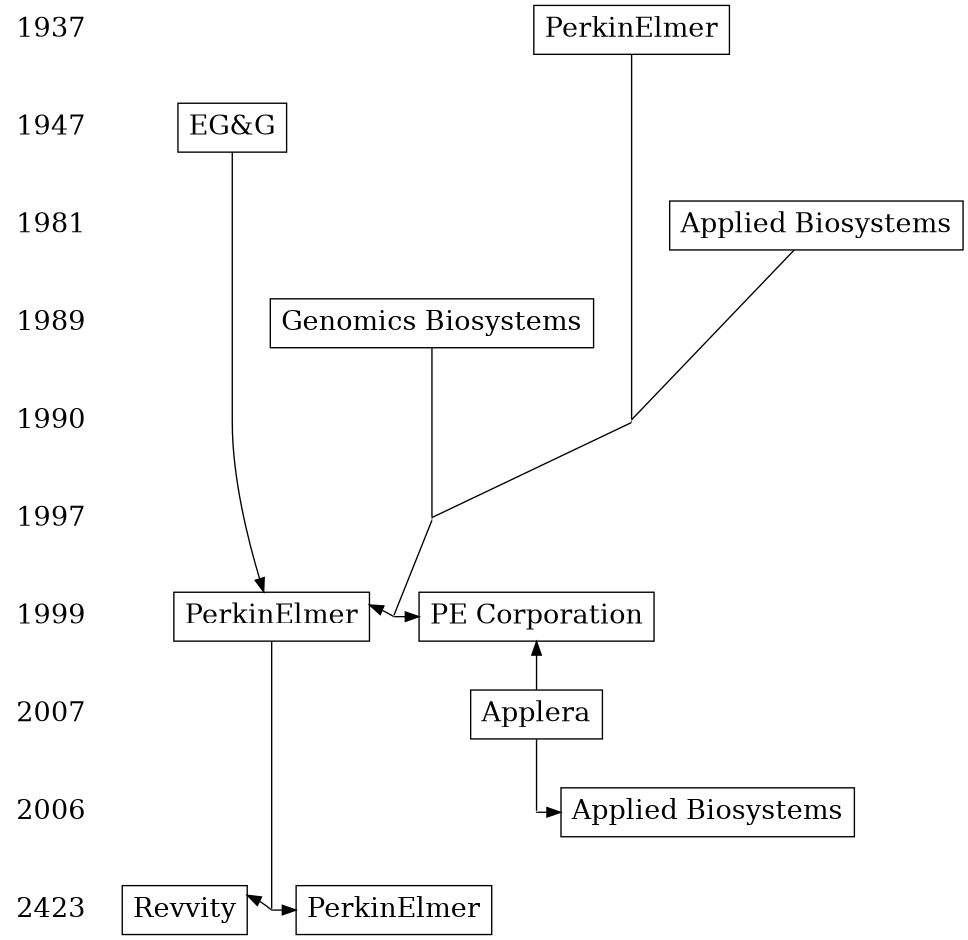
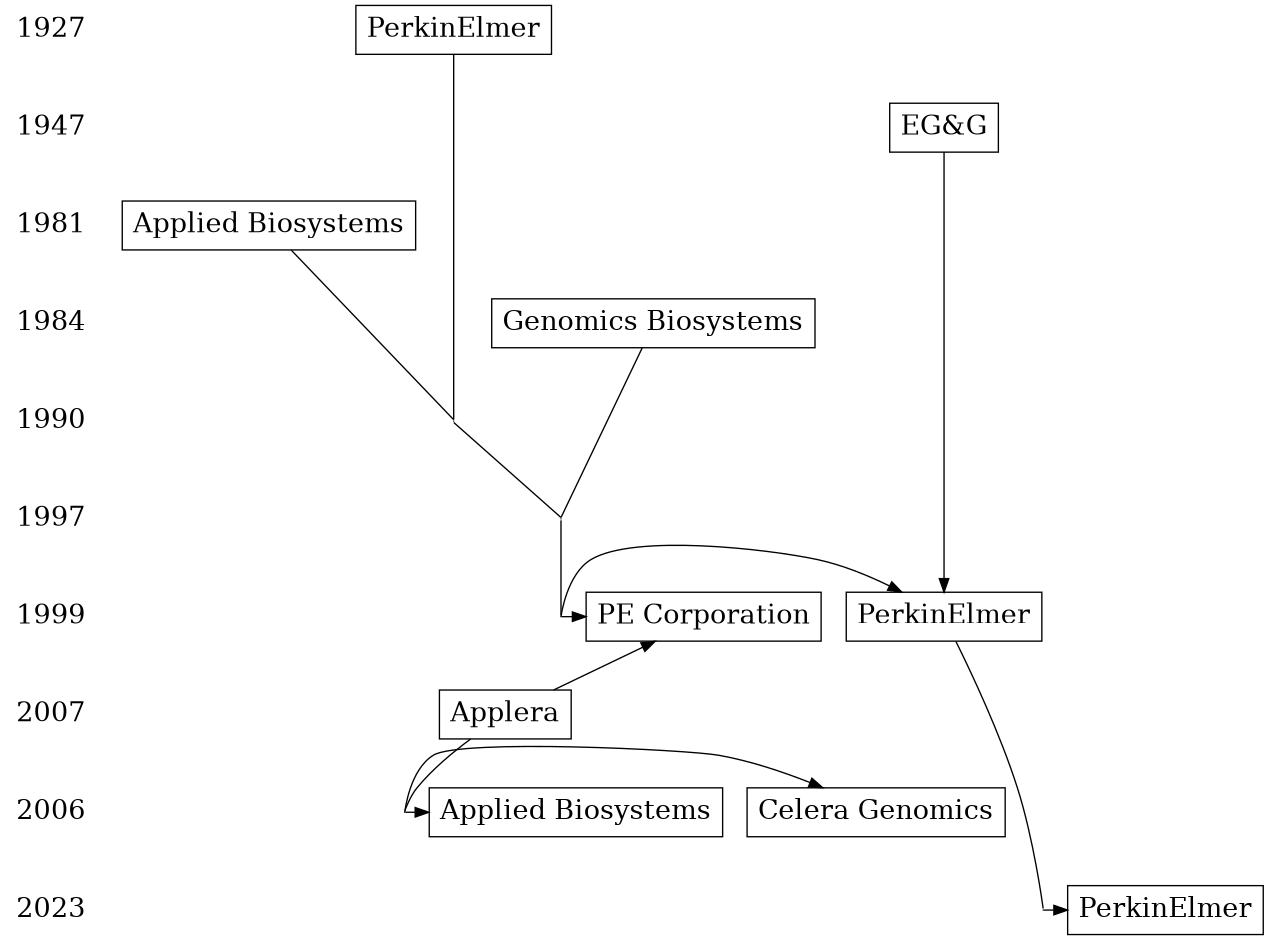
(52, 30) -> (52, 30)
(52, 323) -> (52, 323)
none -> (876, 812)
(52, 910) -> (52, 910)
(185, 910) -> none
